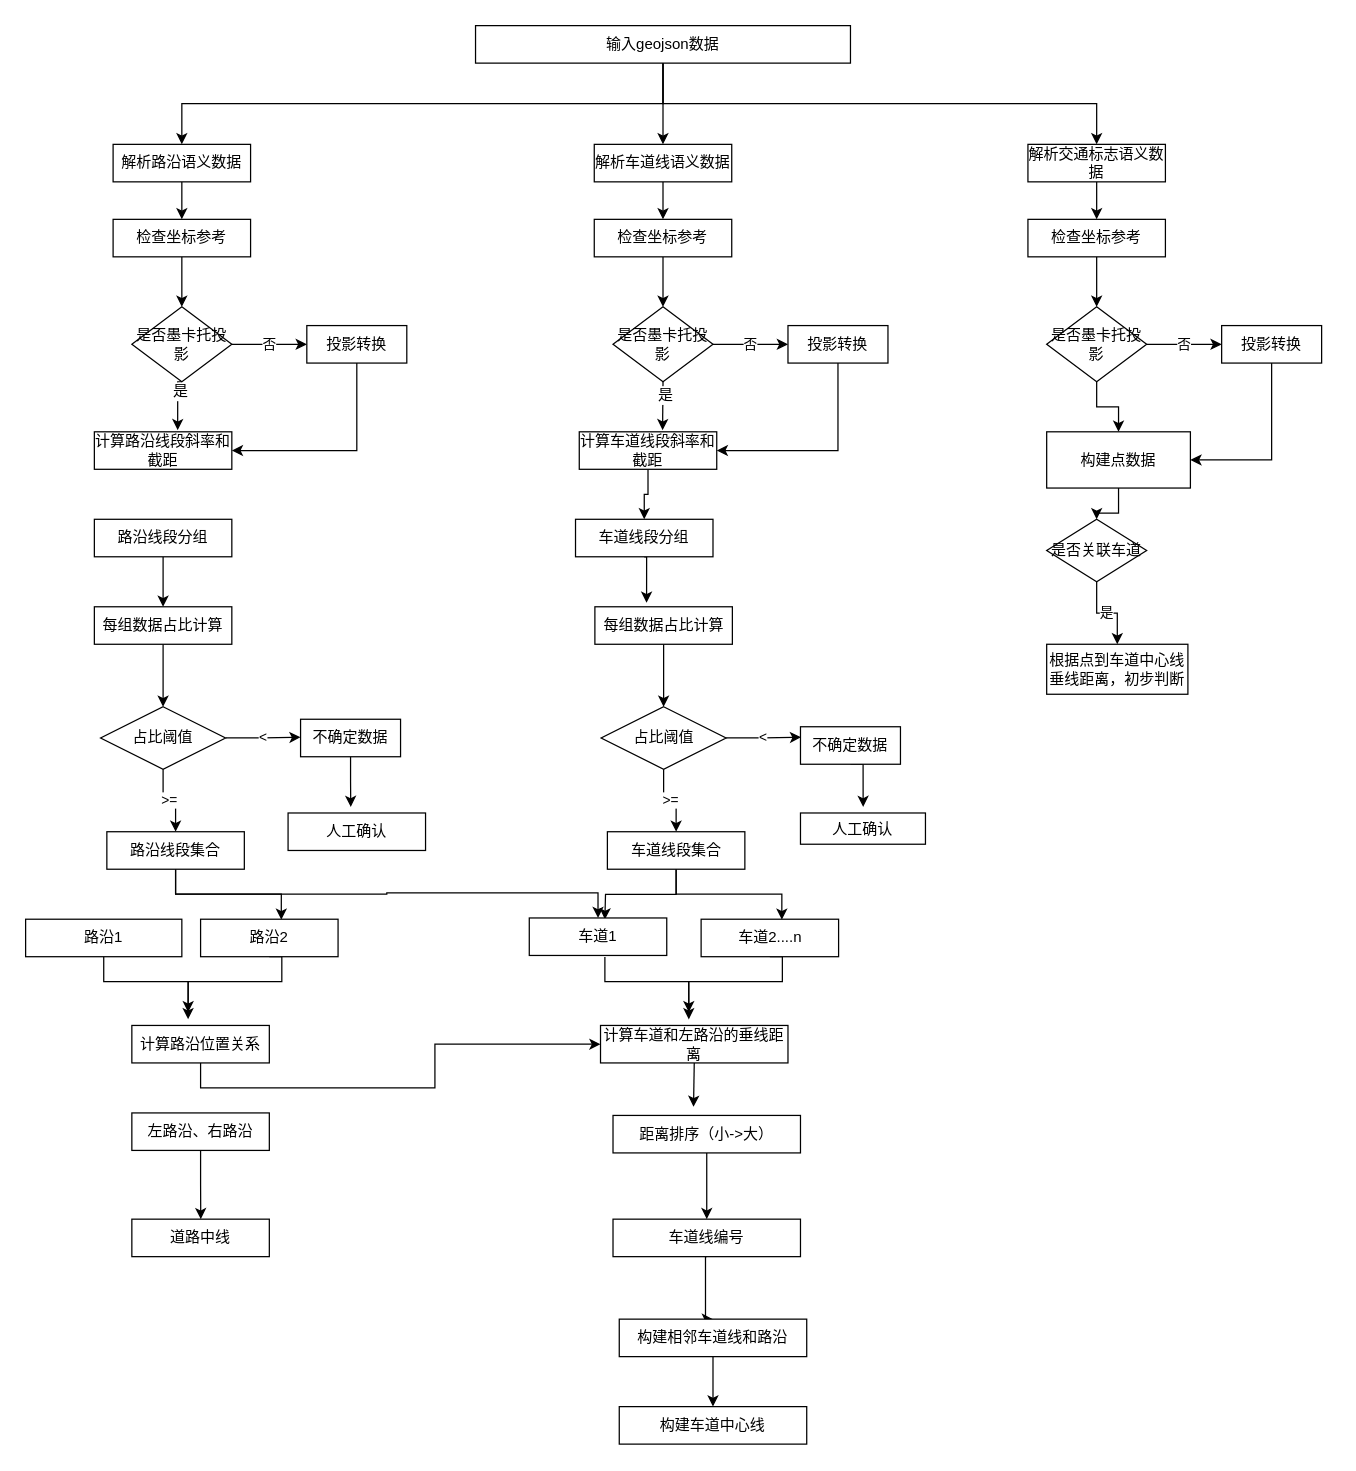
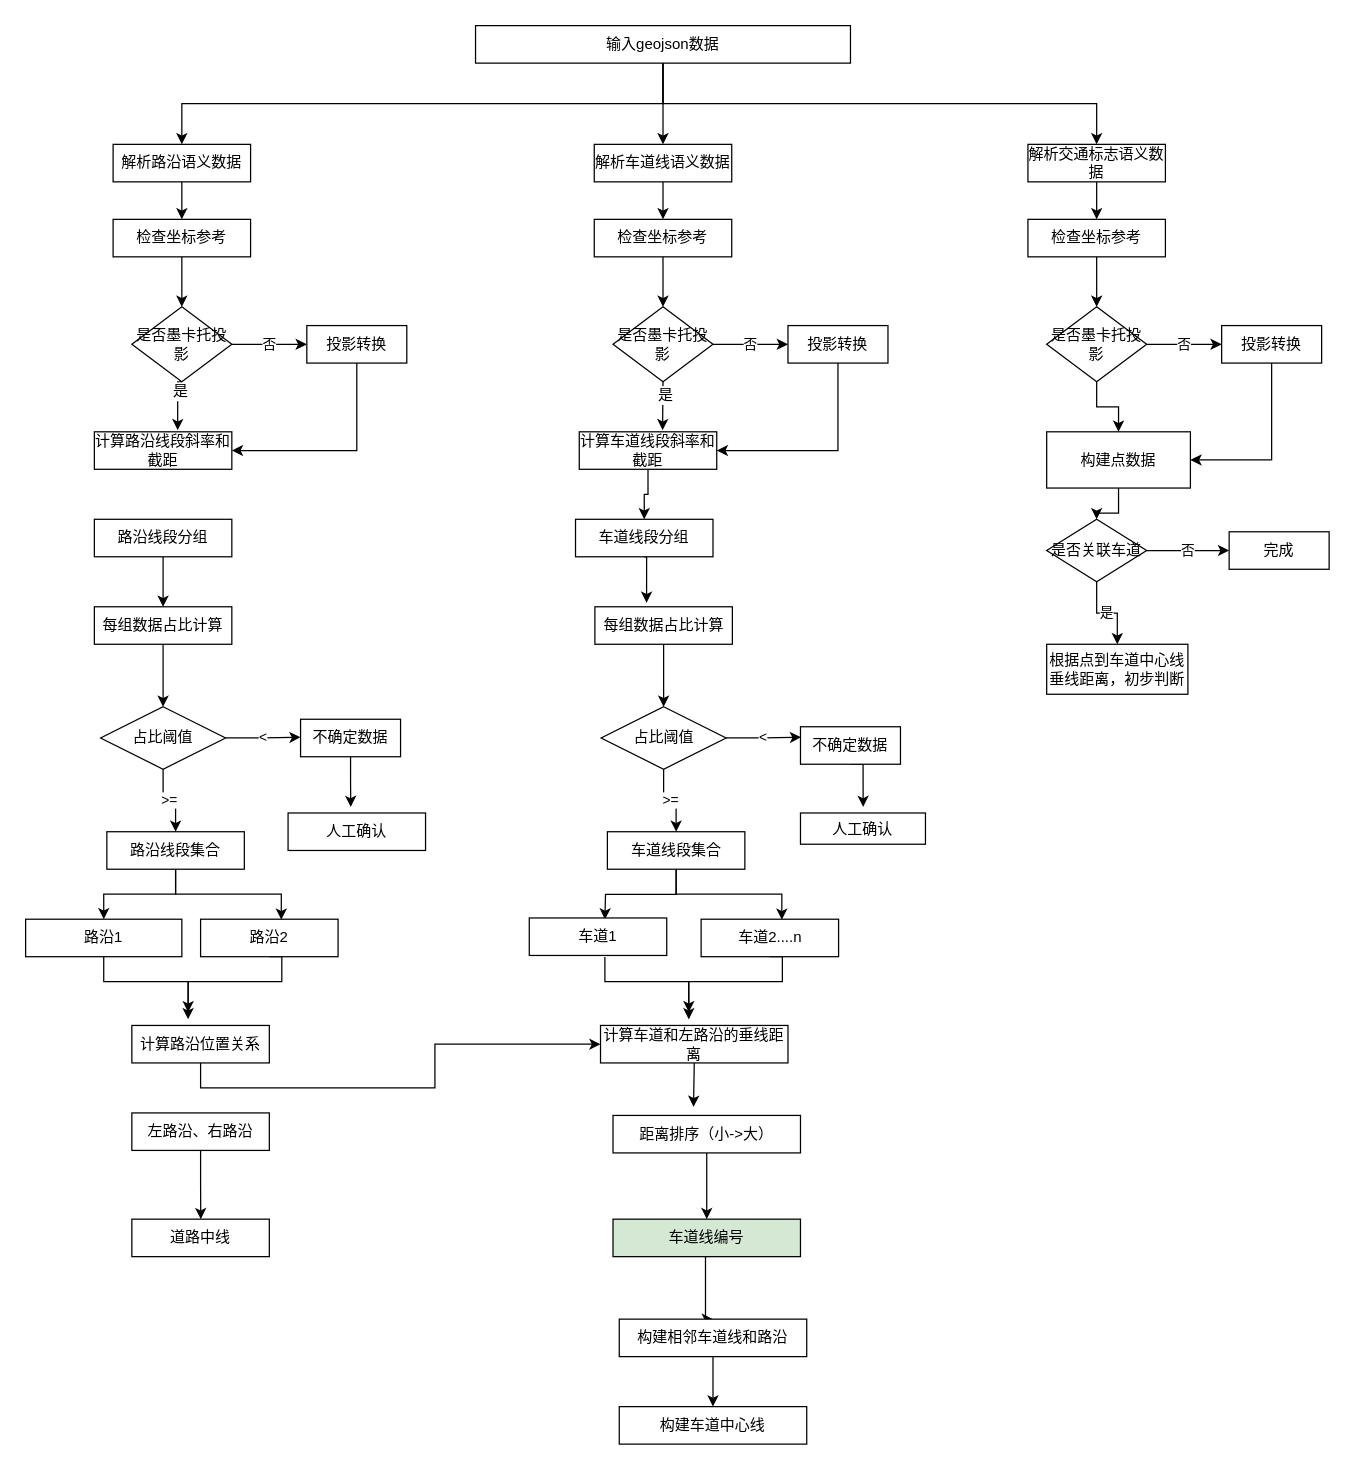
none -> (1184, 551)
none -> (1279, 551)
(449, 893) -> (130, 894)
(707, 1238) -> (707, 1238)
